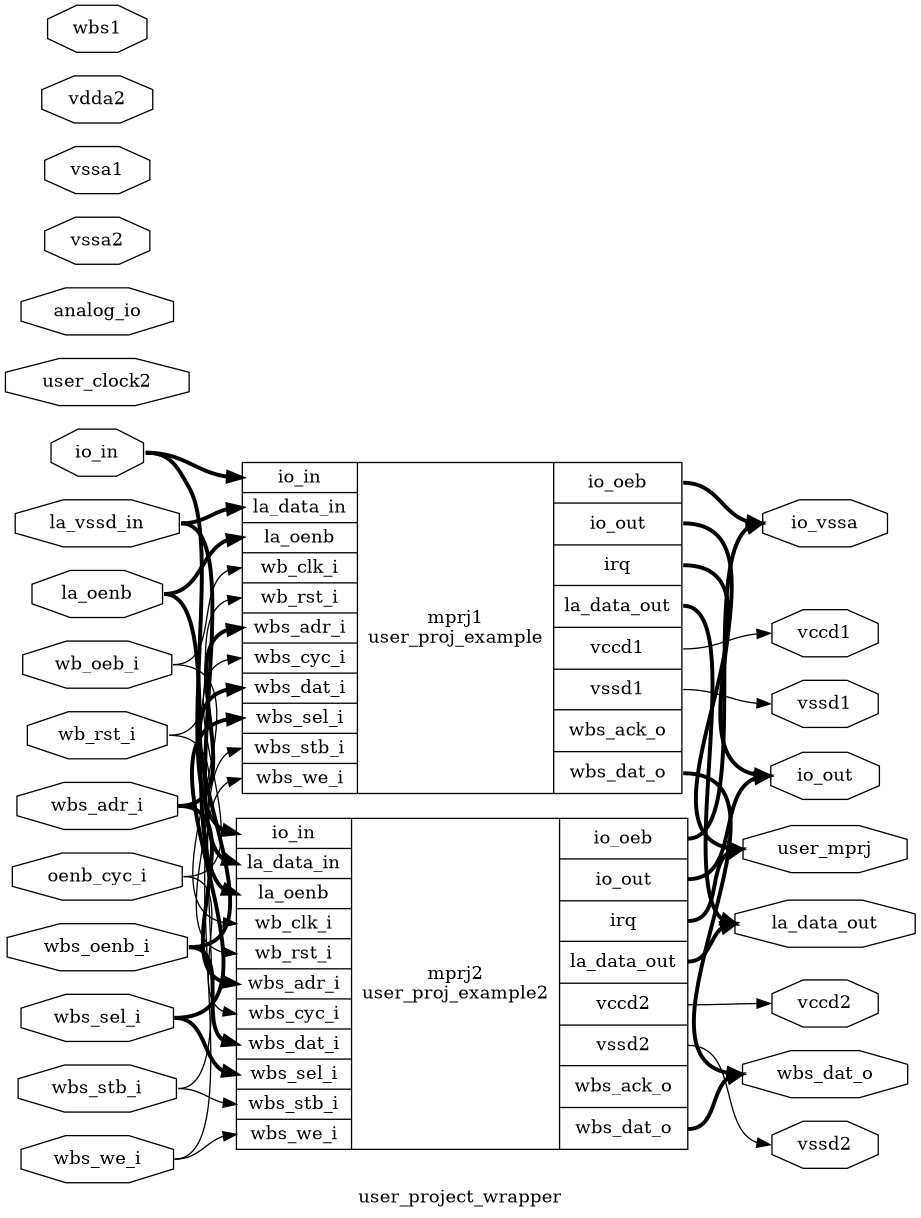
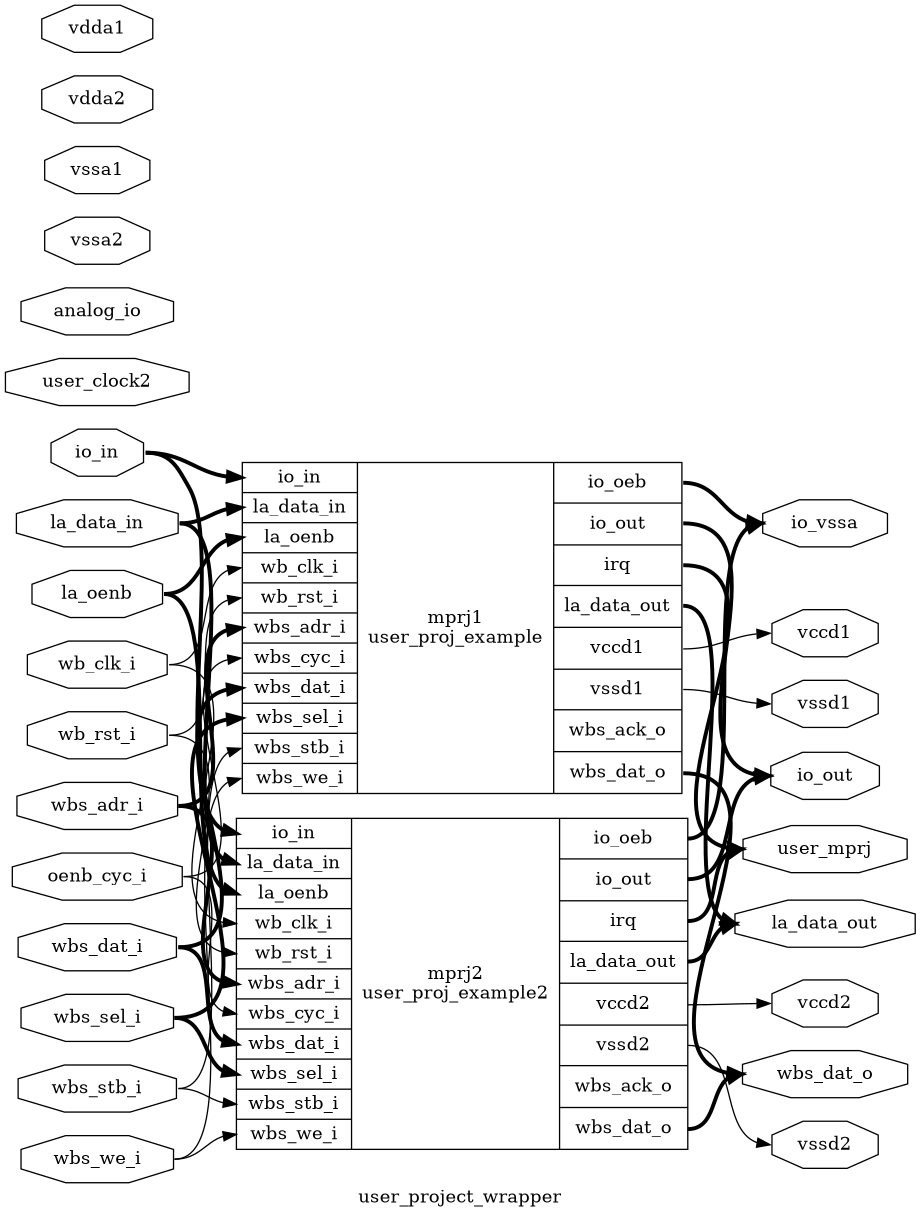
(97, 29) -> (97, 29)
(97, 523) -> (97, 523)
(97, 665) -> (97, 665)
(97, 947) -> (97, 947)
